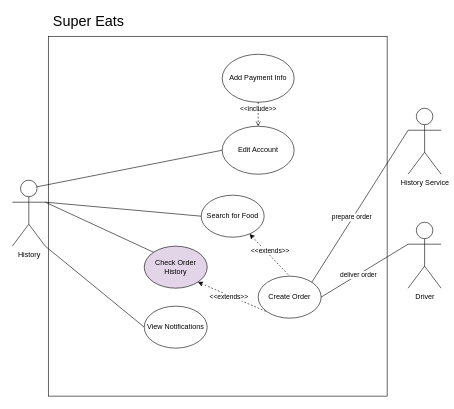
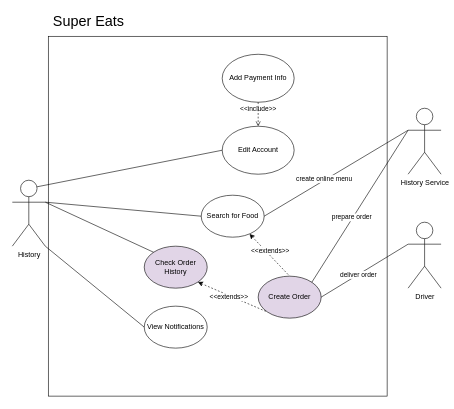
none -> (334, 175)
(290, 297) -> (290, 297)
